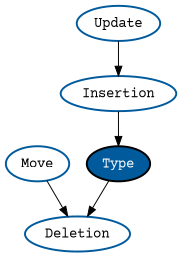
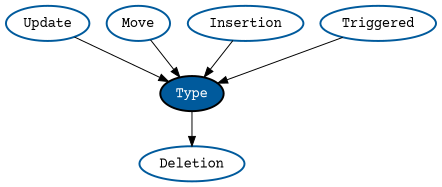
none -> (378, 23)
(118, 54) -> (117, 57)
(55, 194) -> (162, 55)
